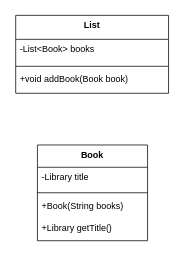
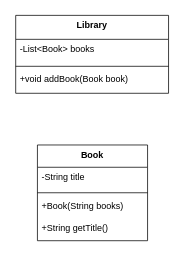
(92, 26) -> (92, 26)
(72, 178) -> (69, 178)
(84, 229) -> (82, 229)
